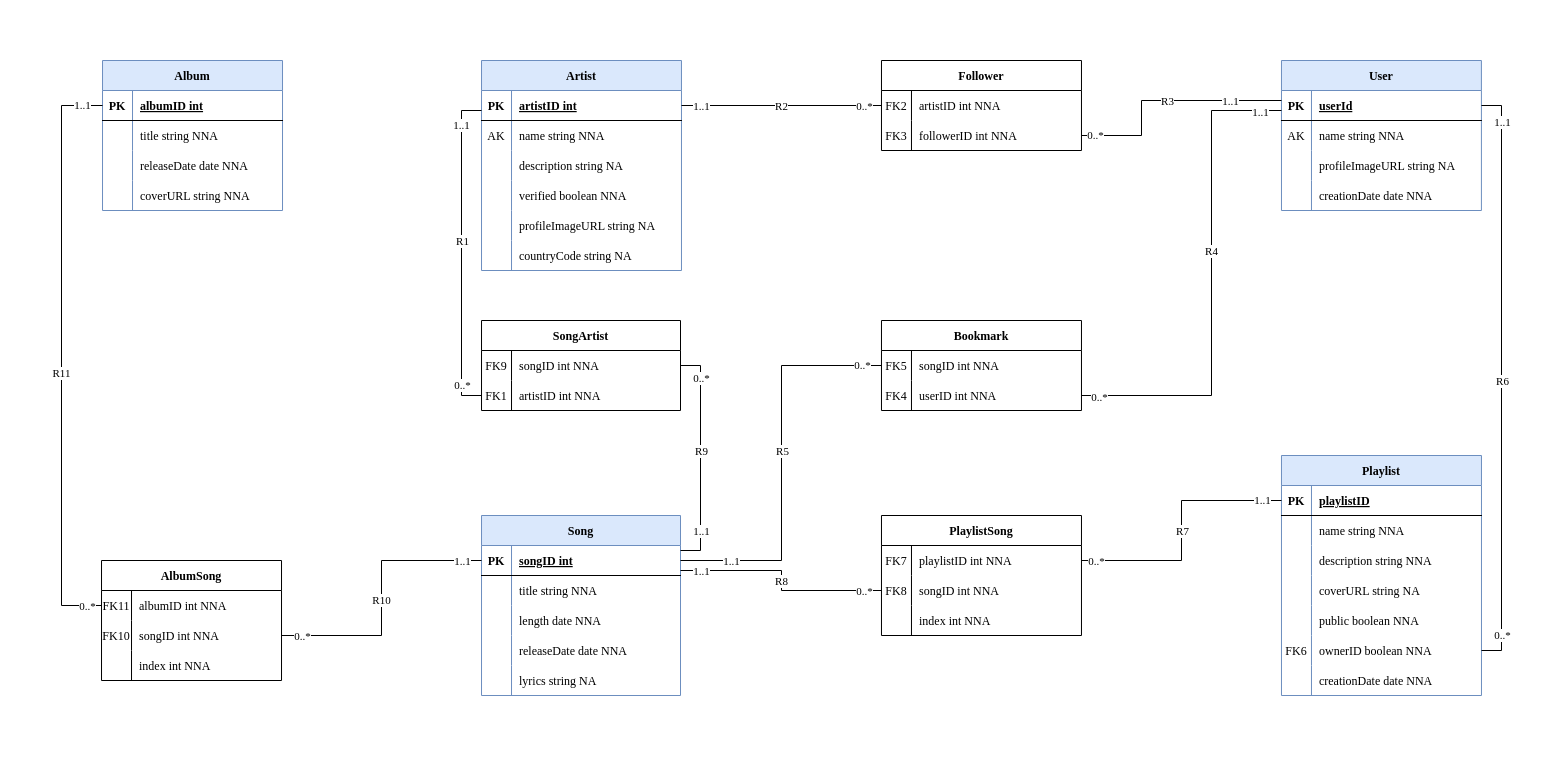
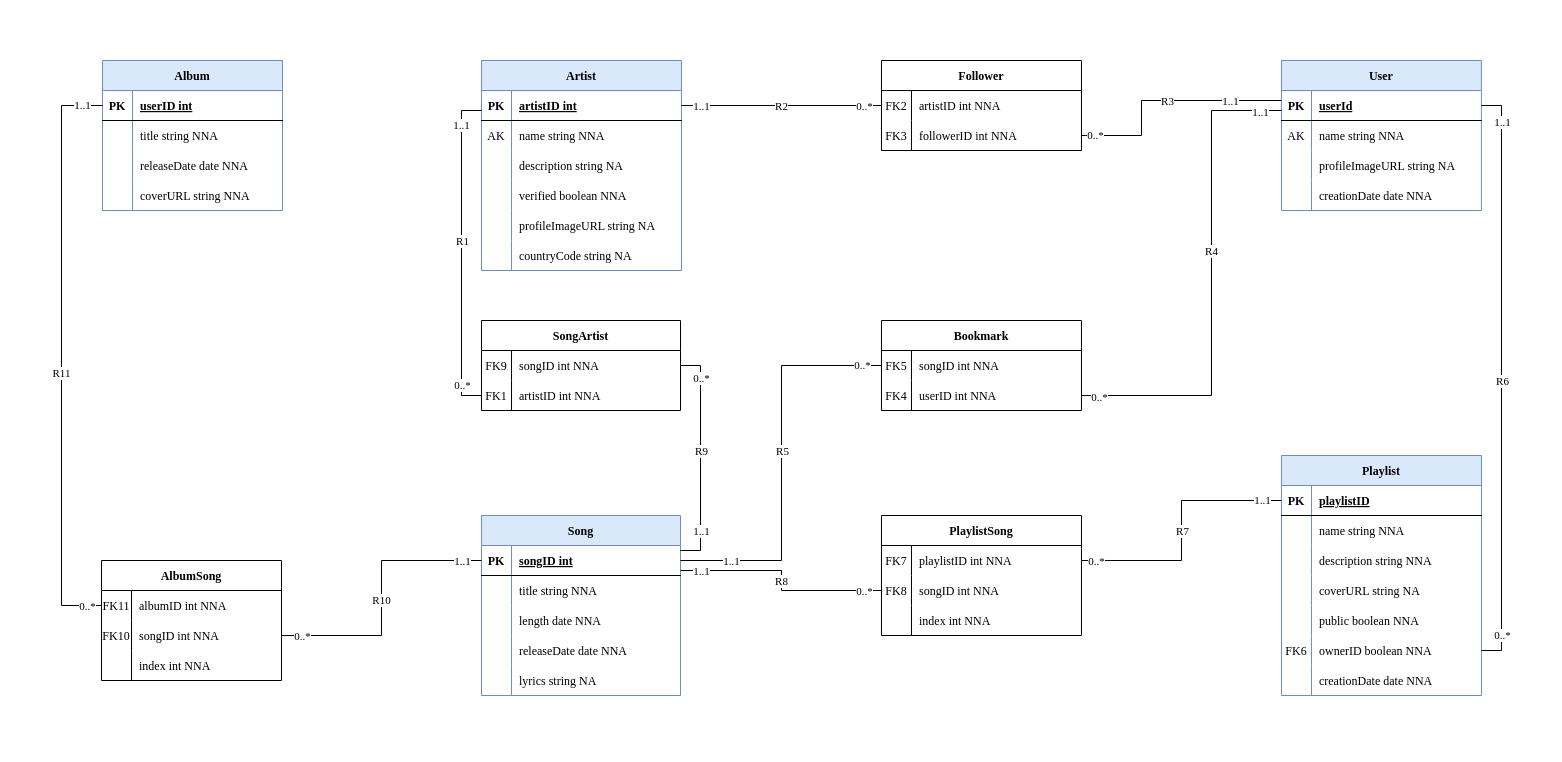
(172, 106) -> (171, 106)
